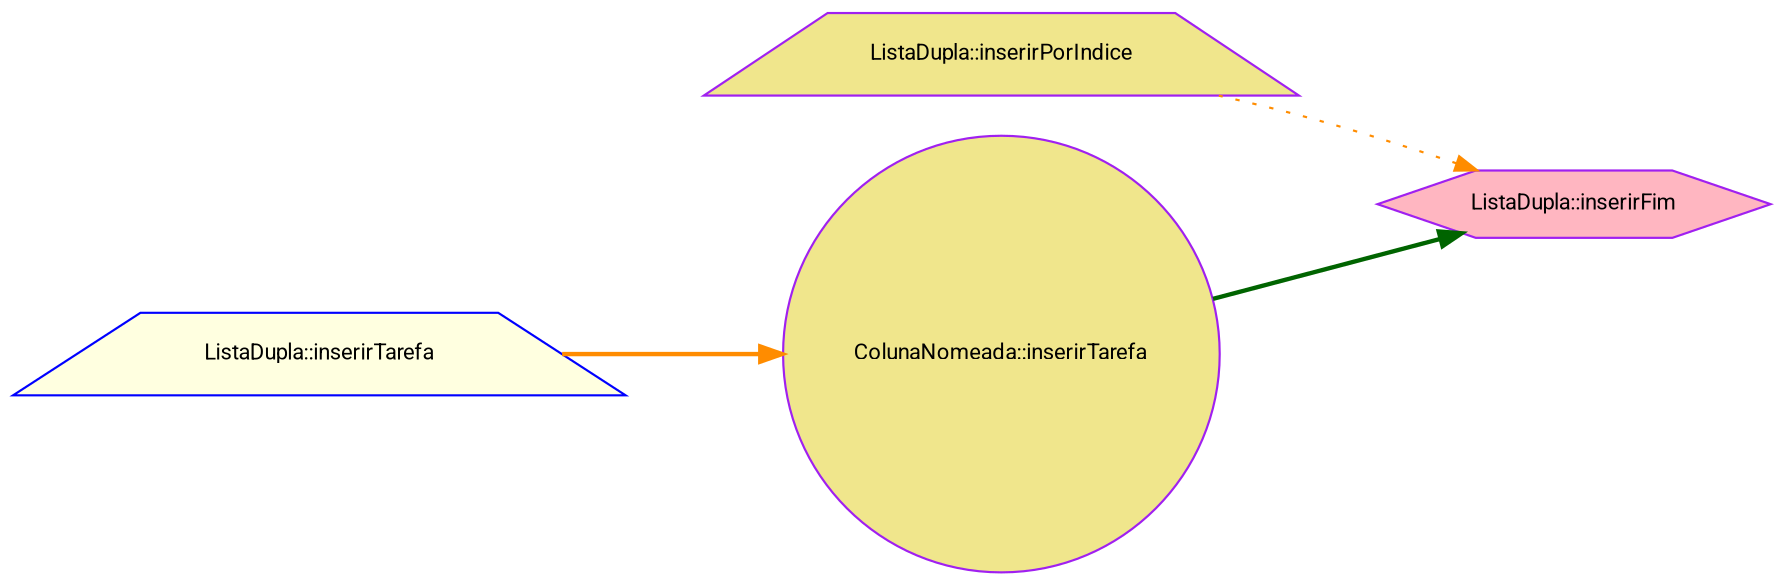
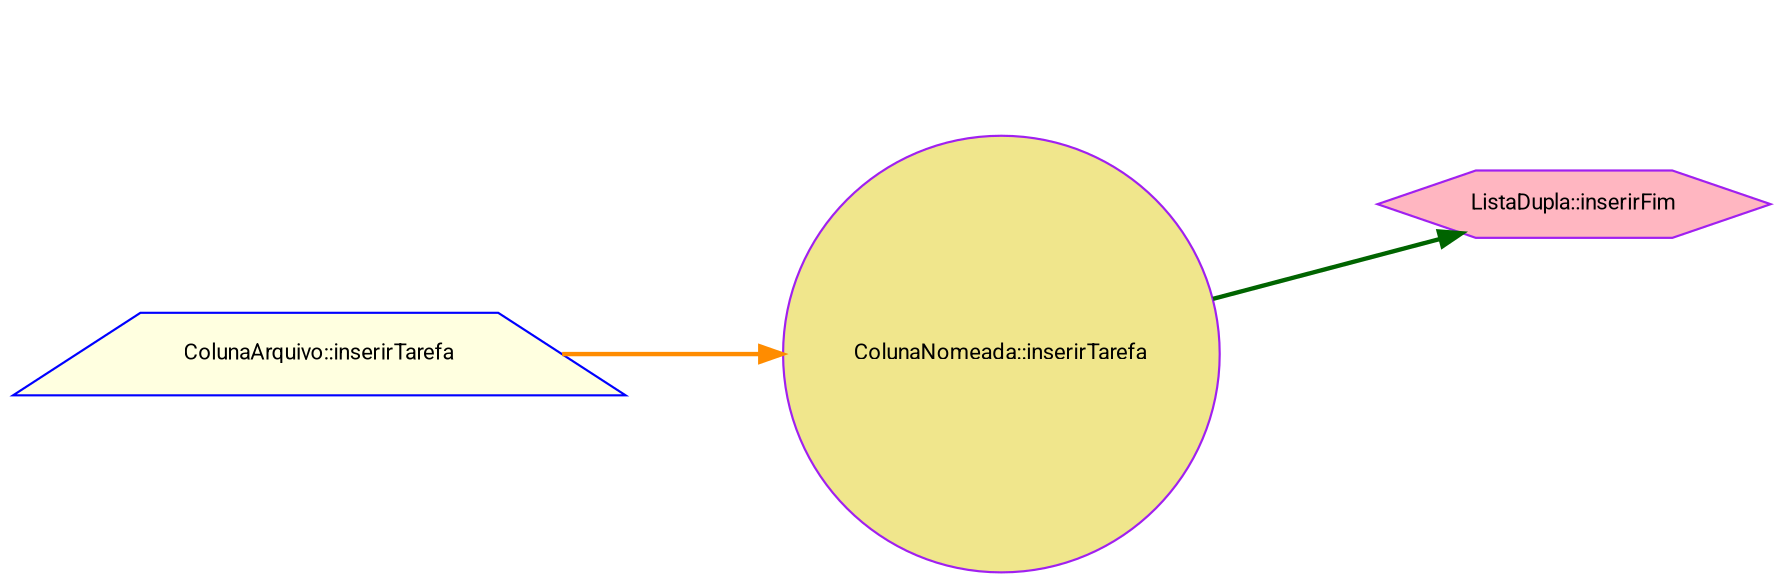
(1001, 54) -> none
(319, 354) -> (319, 354)
